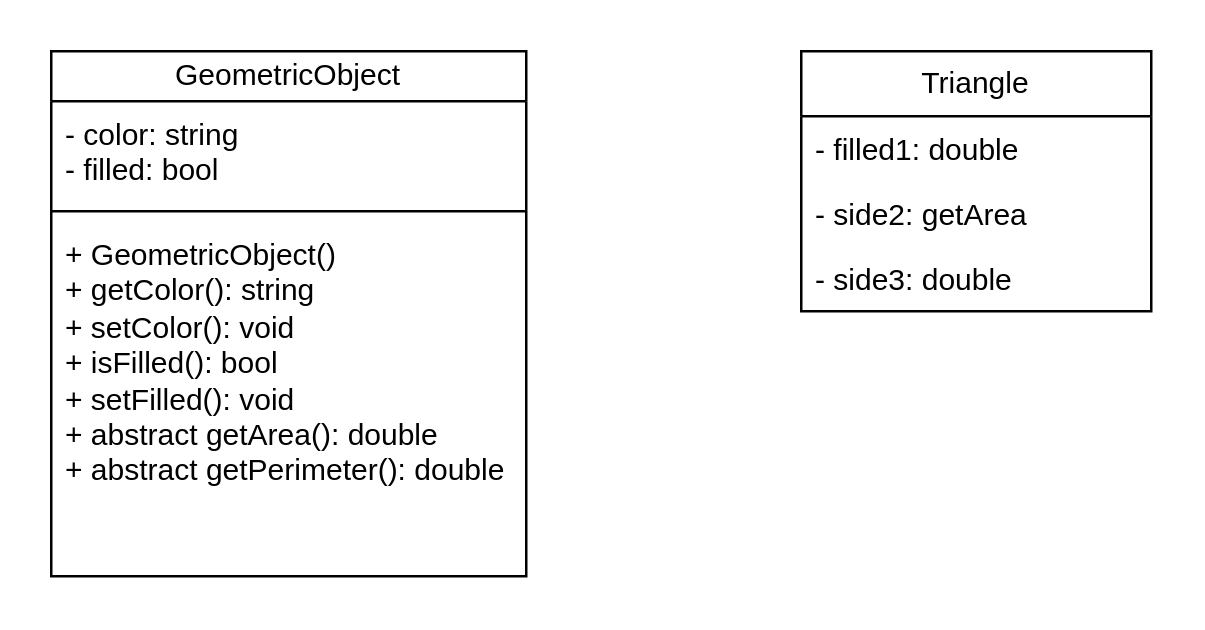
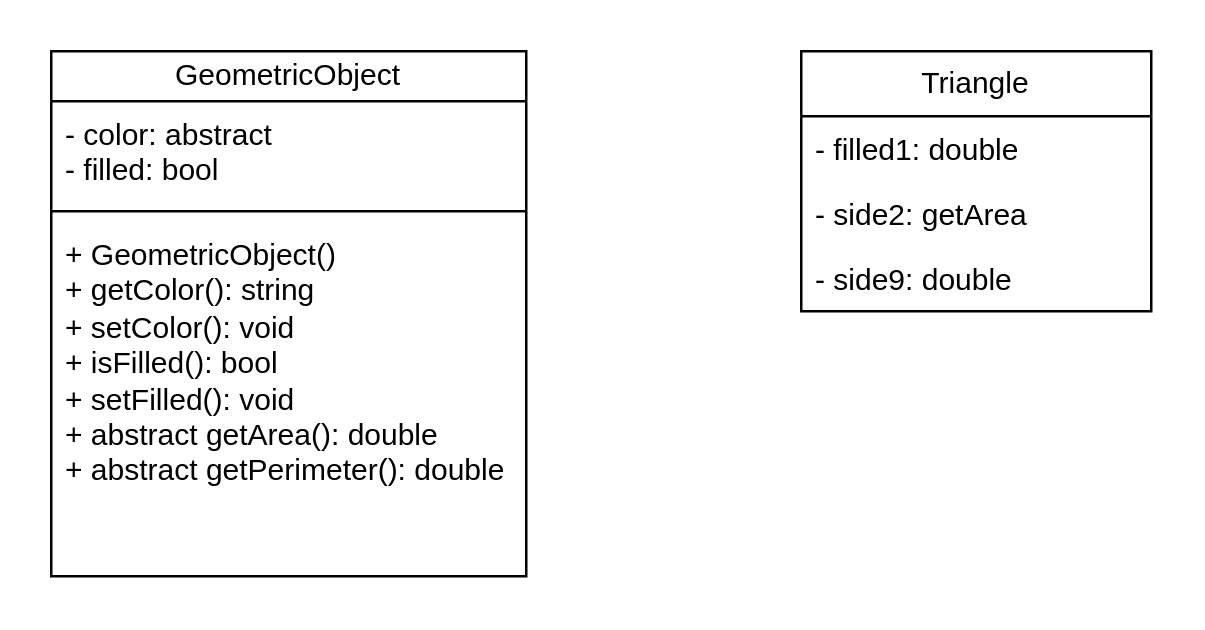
(173, 155) -> (193, 155)
(923, 282) -> (923, 282)
